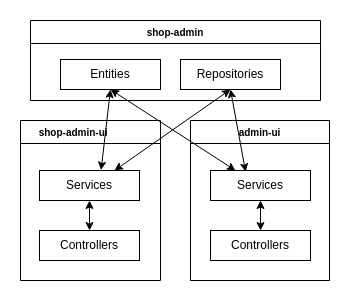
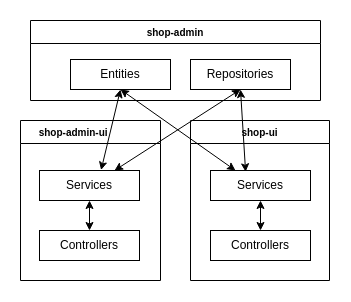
(111, 75) -> (121, 75)
(231, 75) -> (241, 75)
(260, 132) -> (260, 132)
